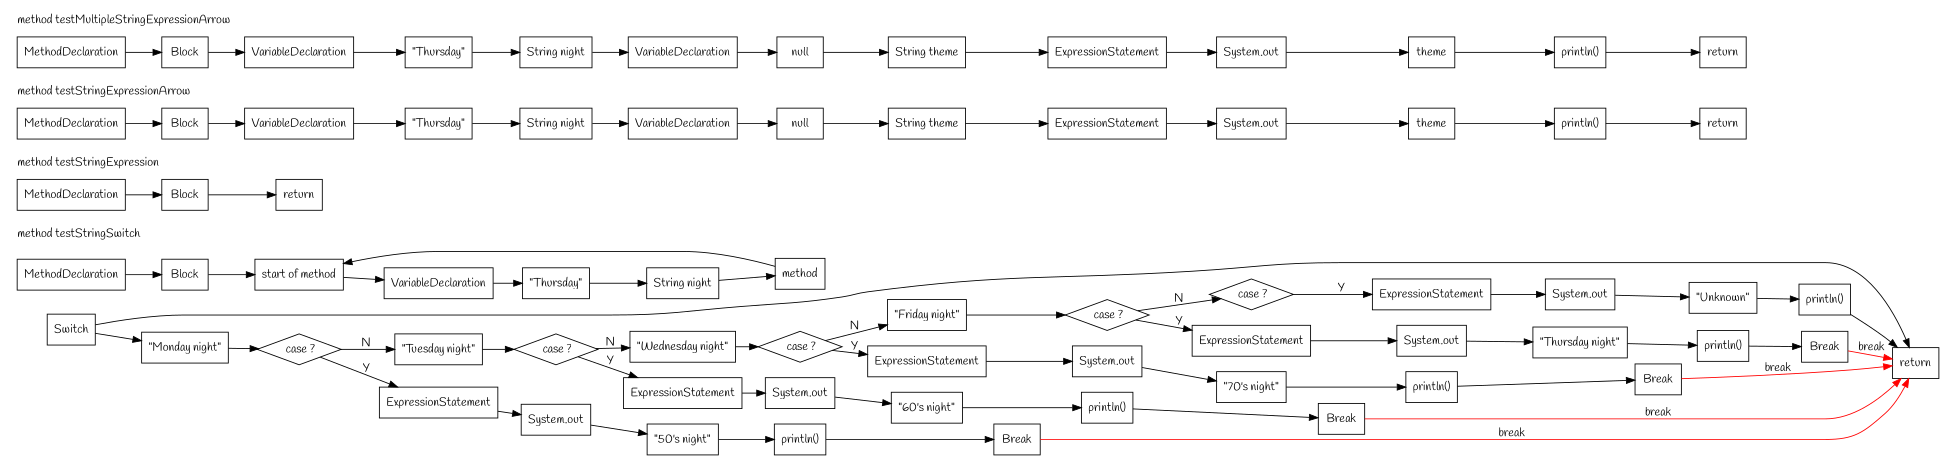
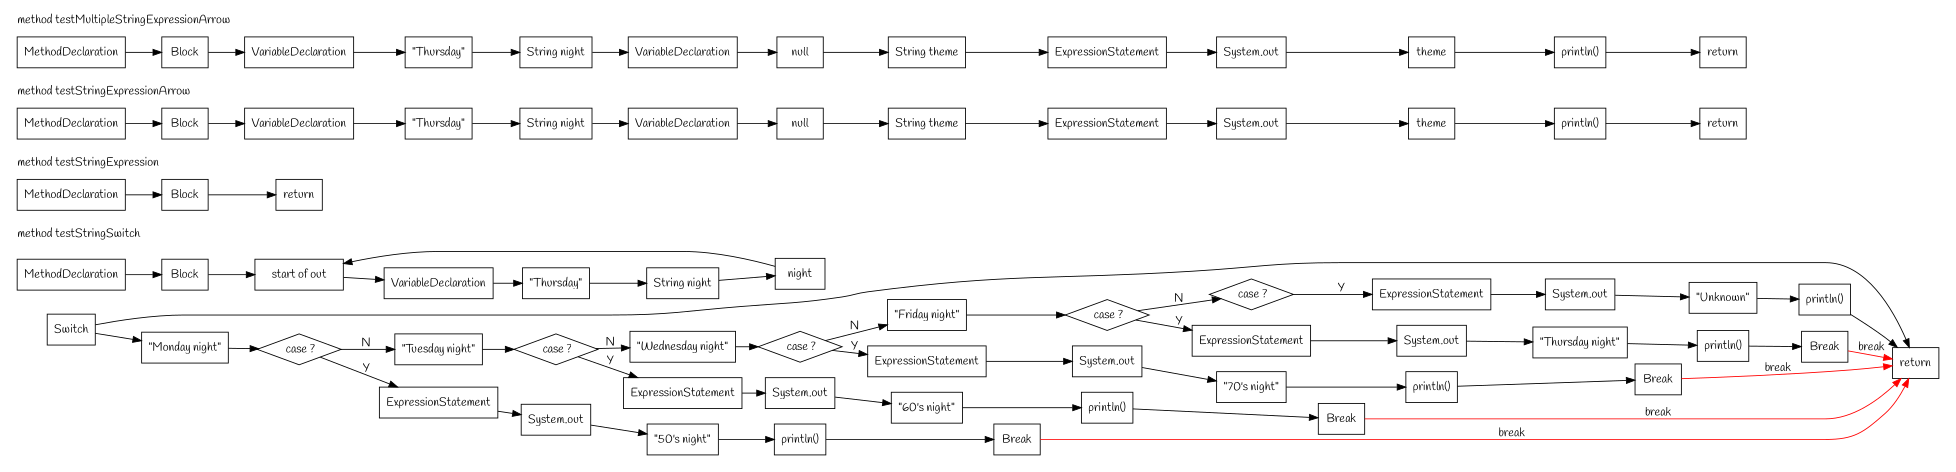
(800, 274) -> (800, 274)
(299, 275) -> (299, 275)
